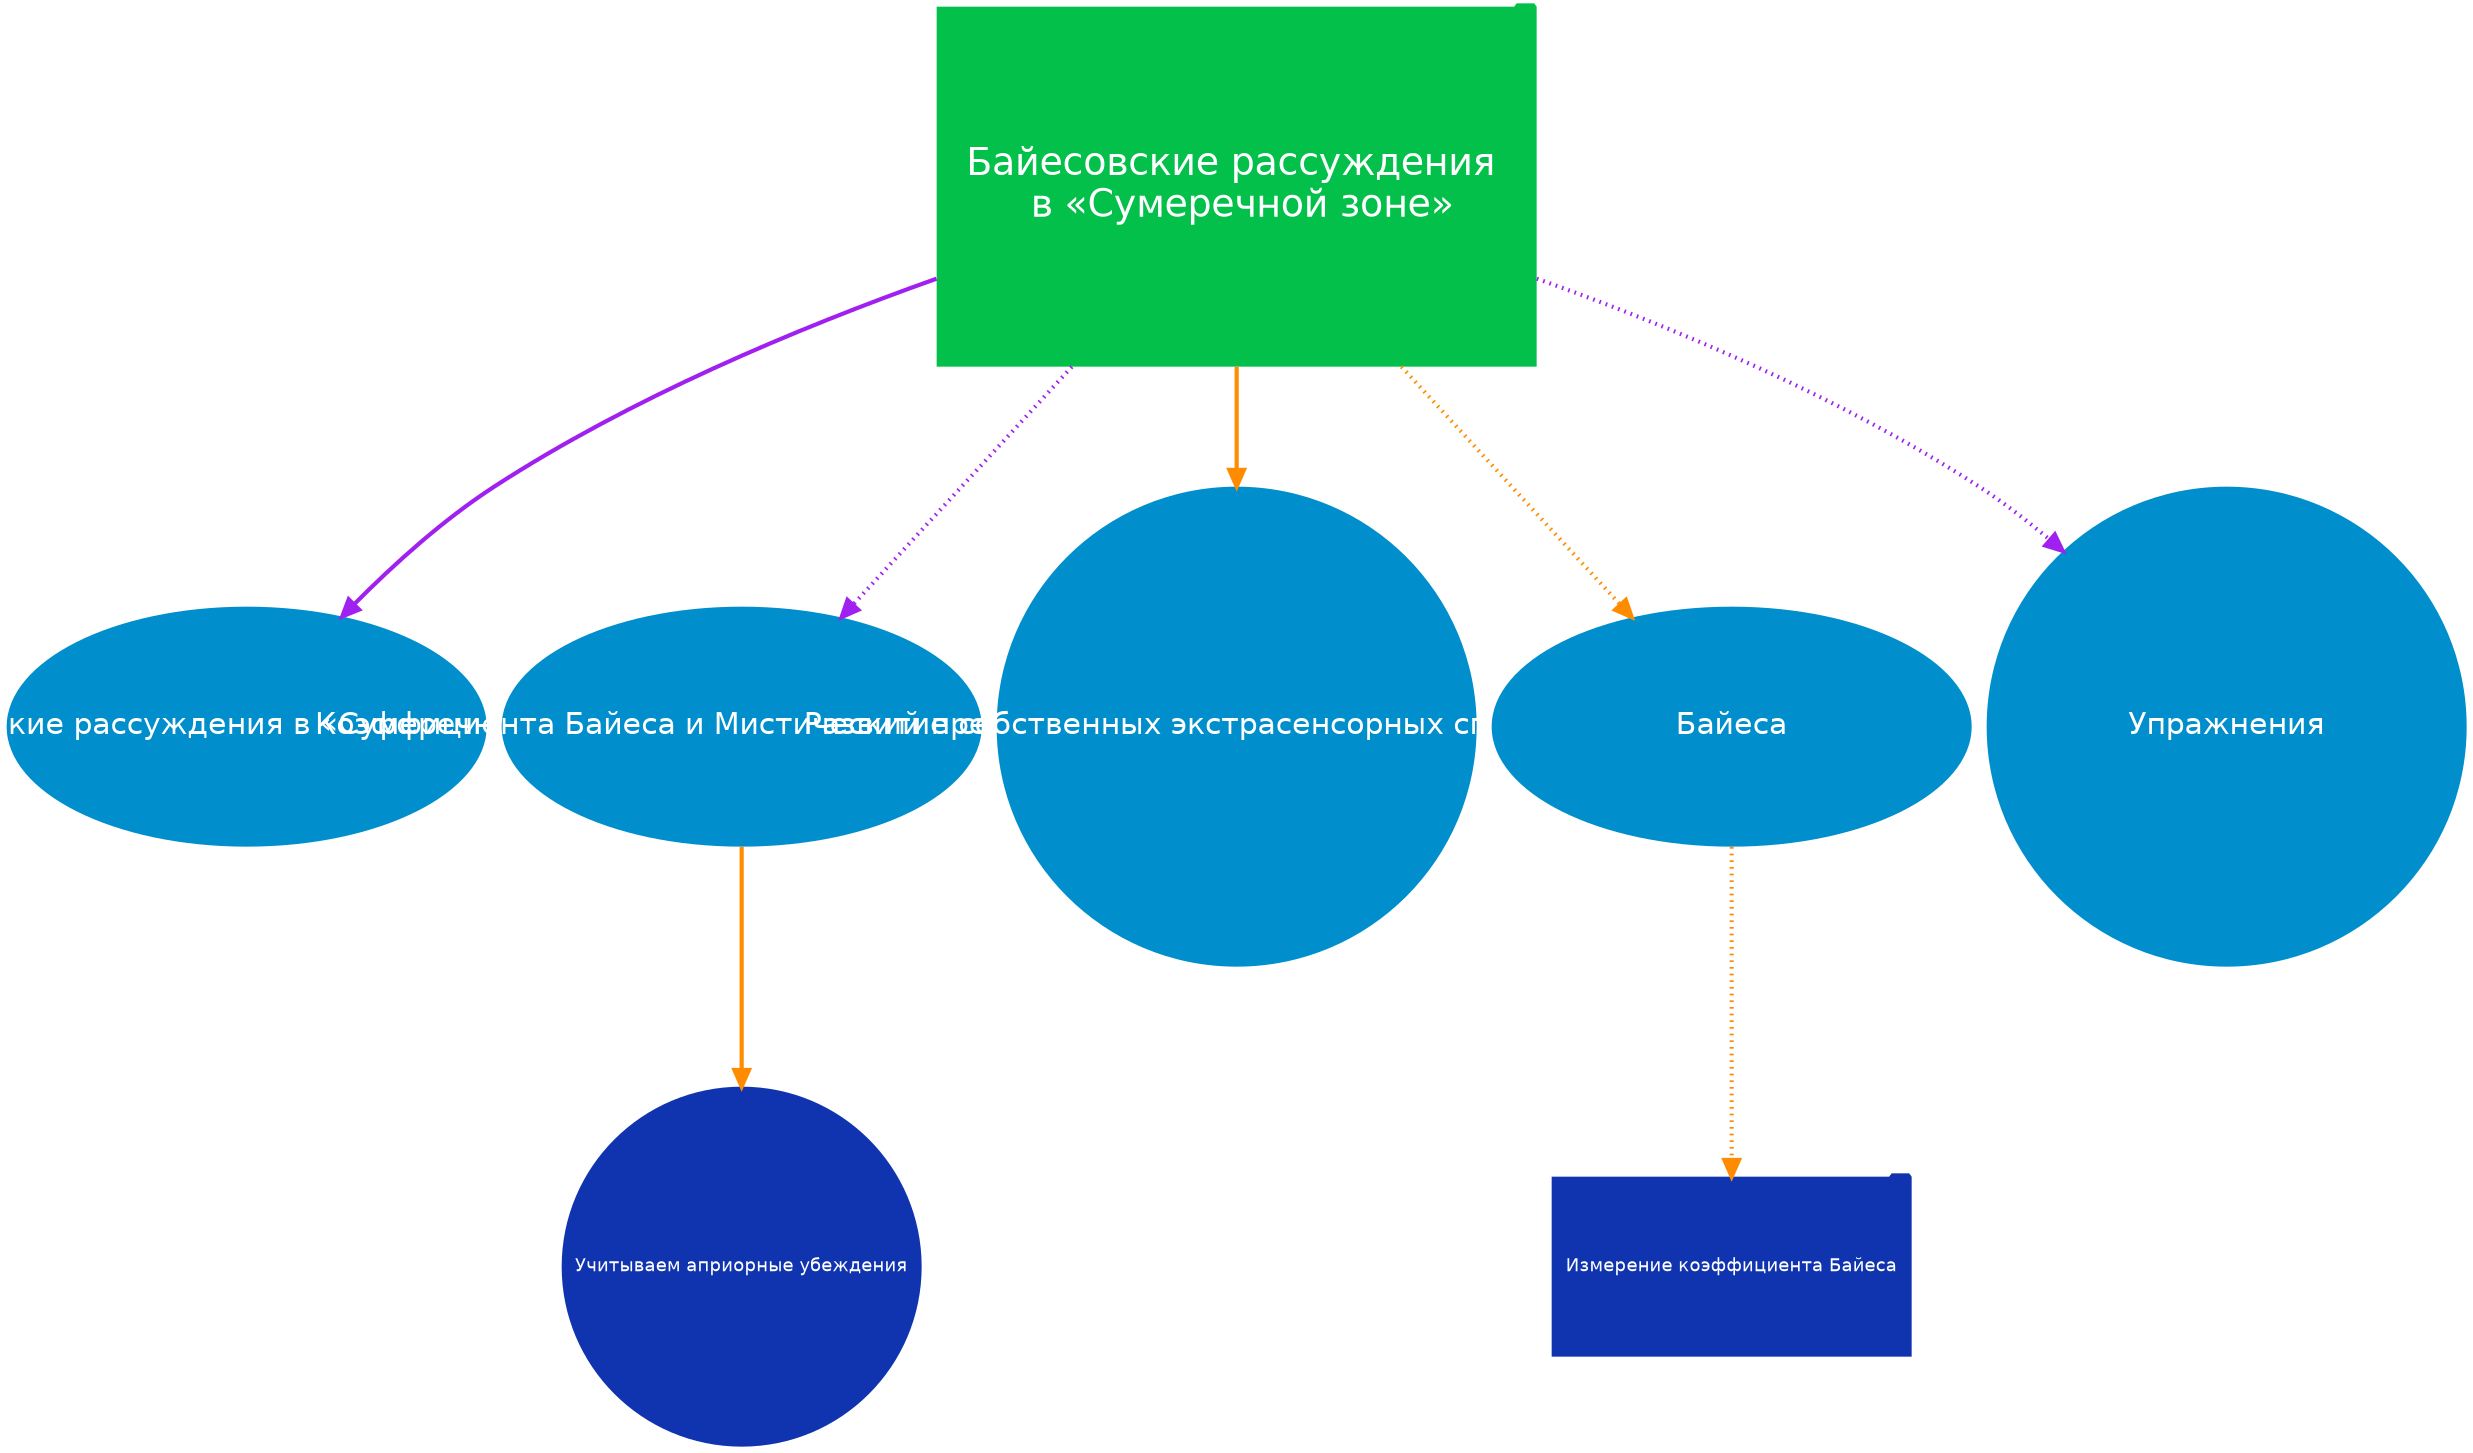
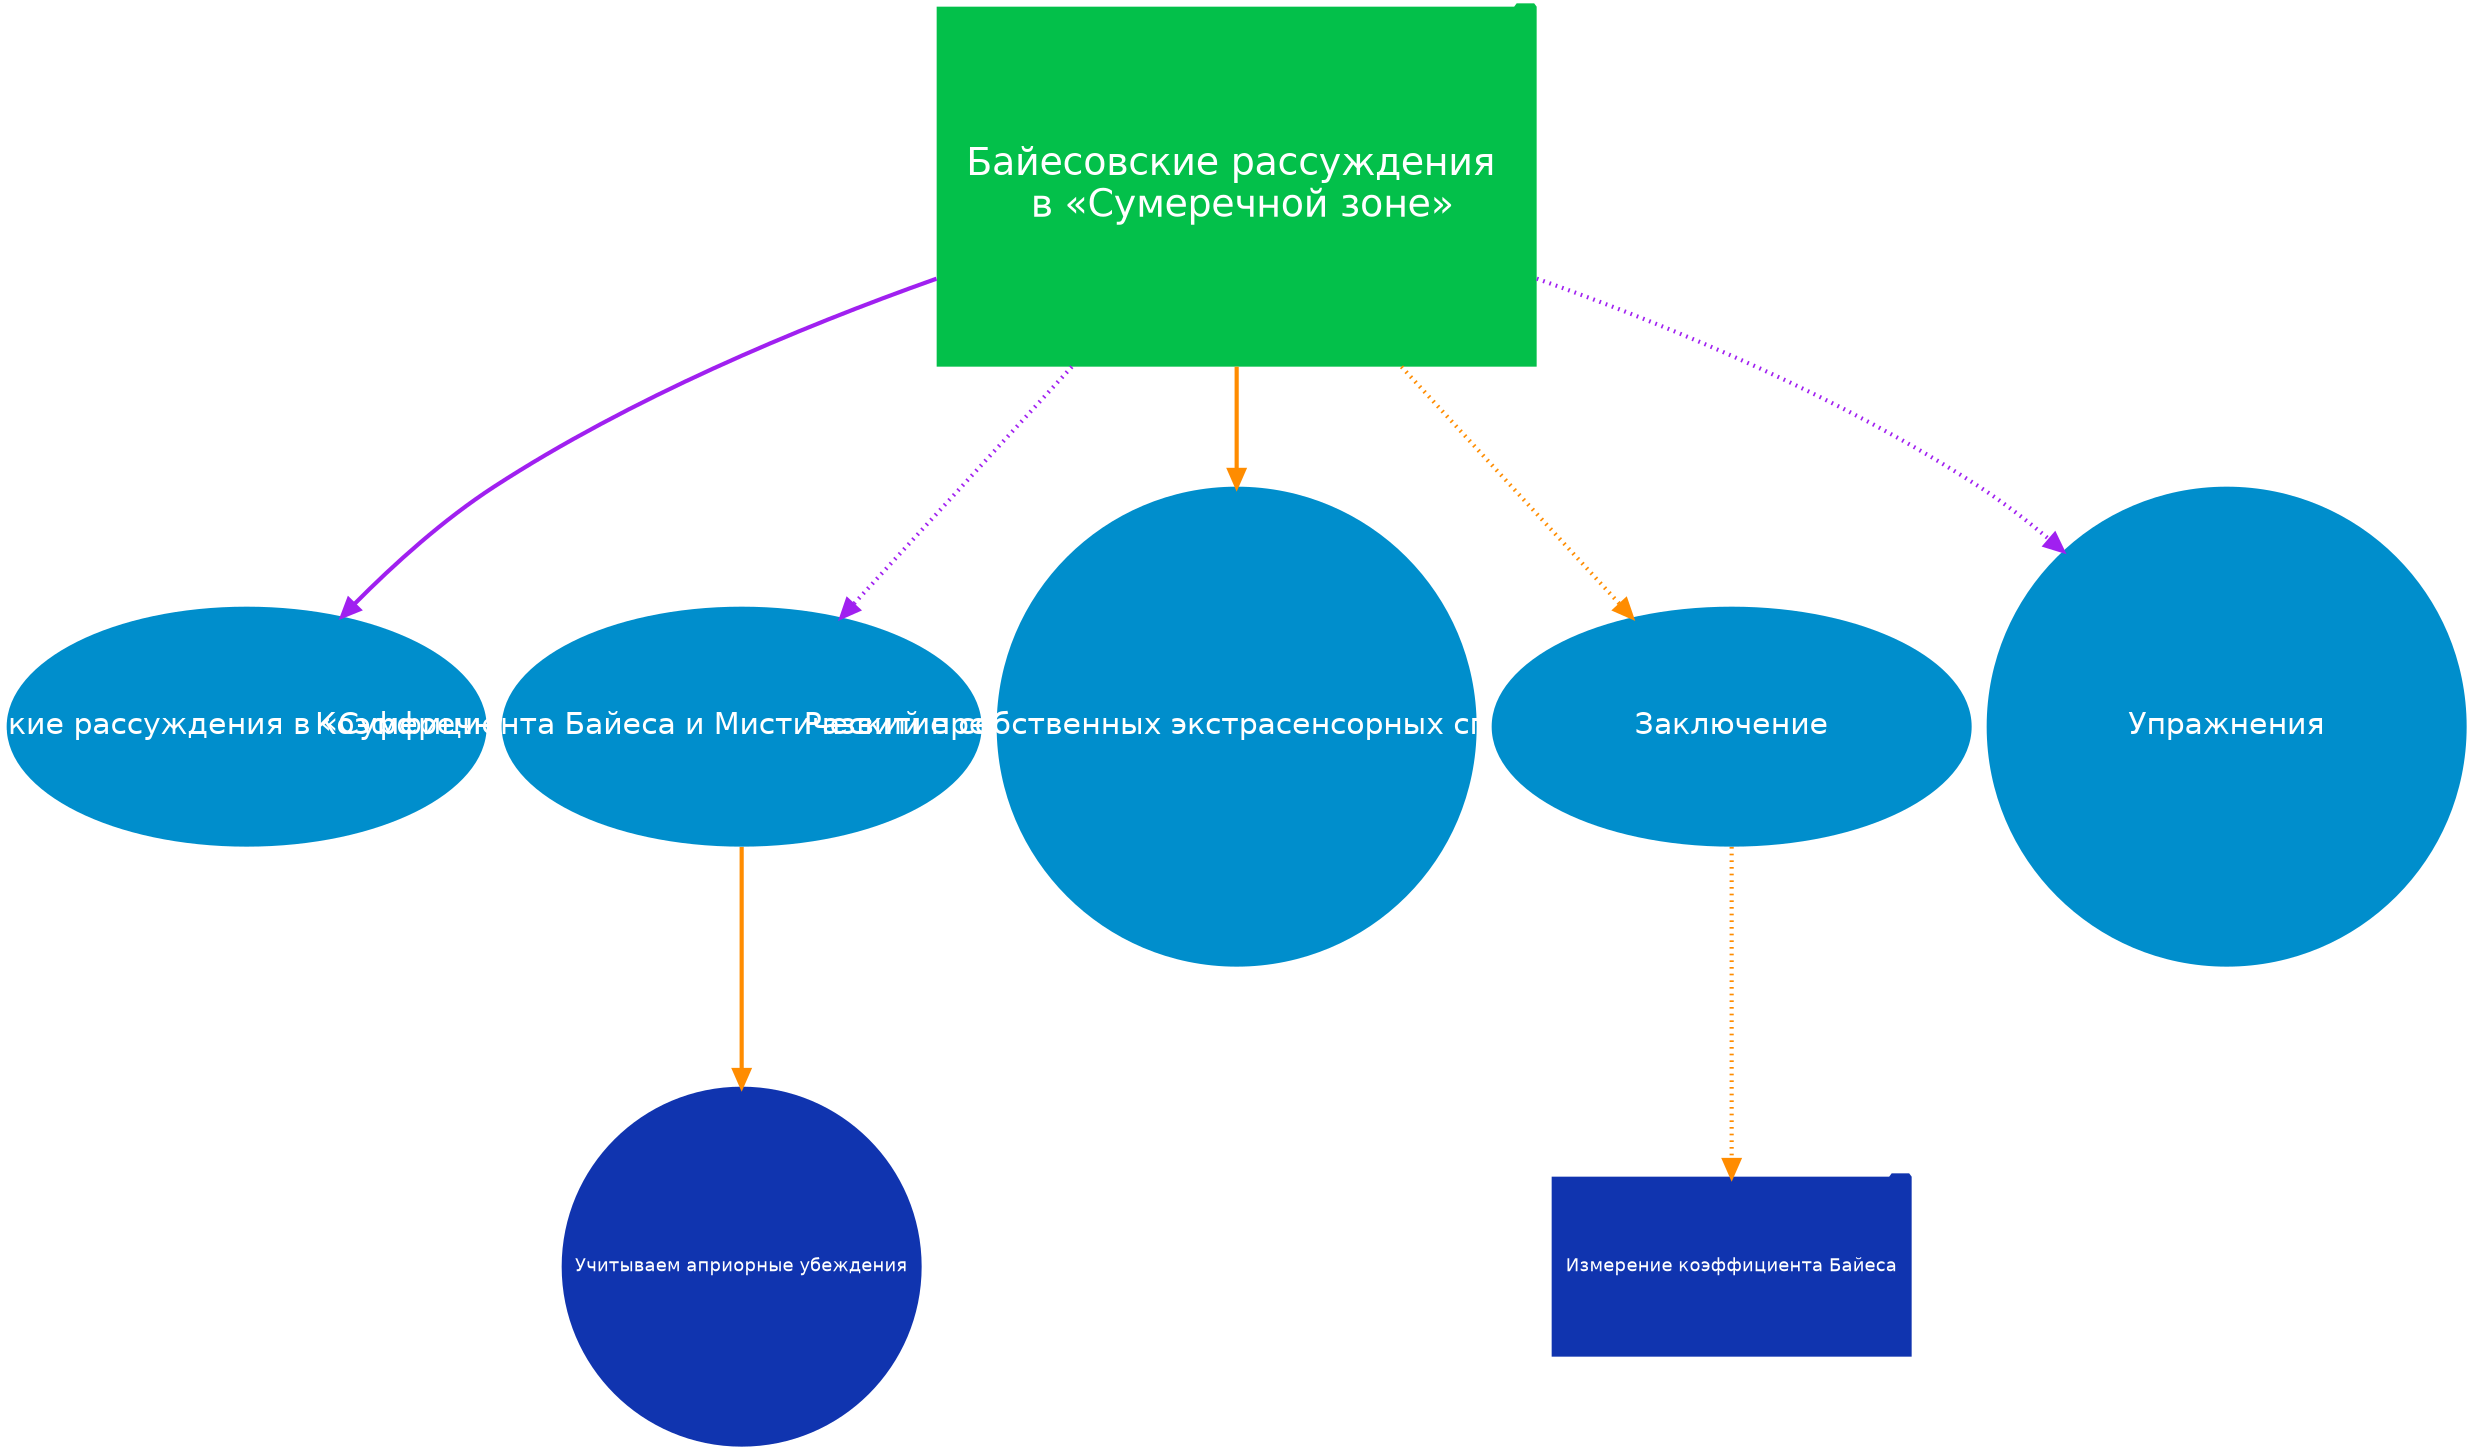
(1732, 727) -> (1732, 727)
